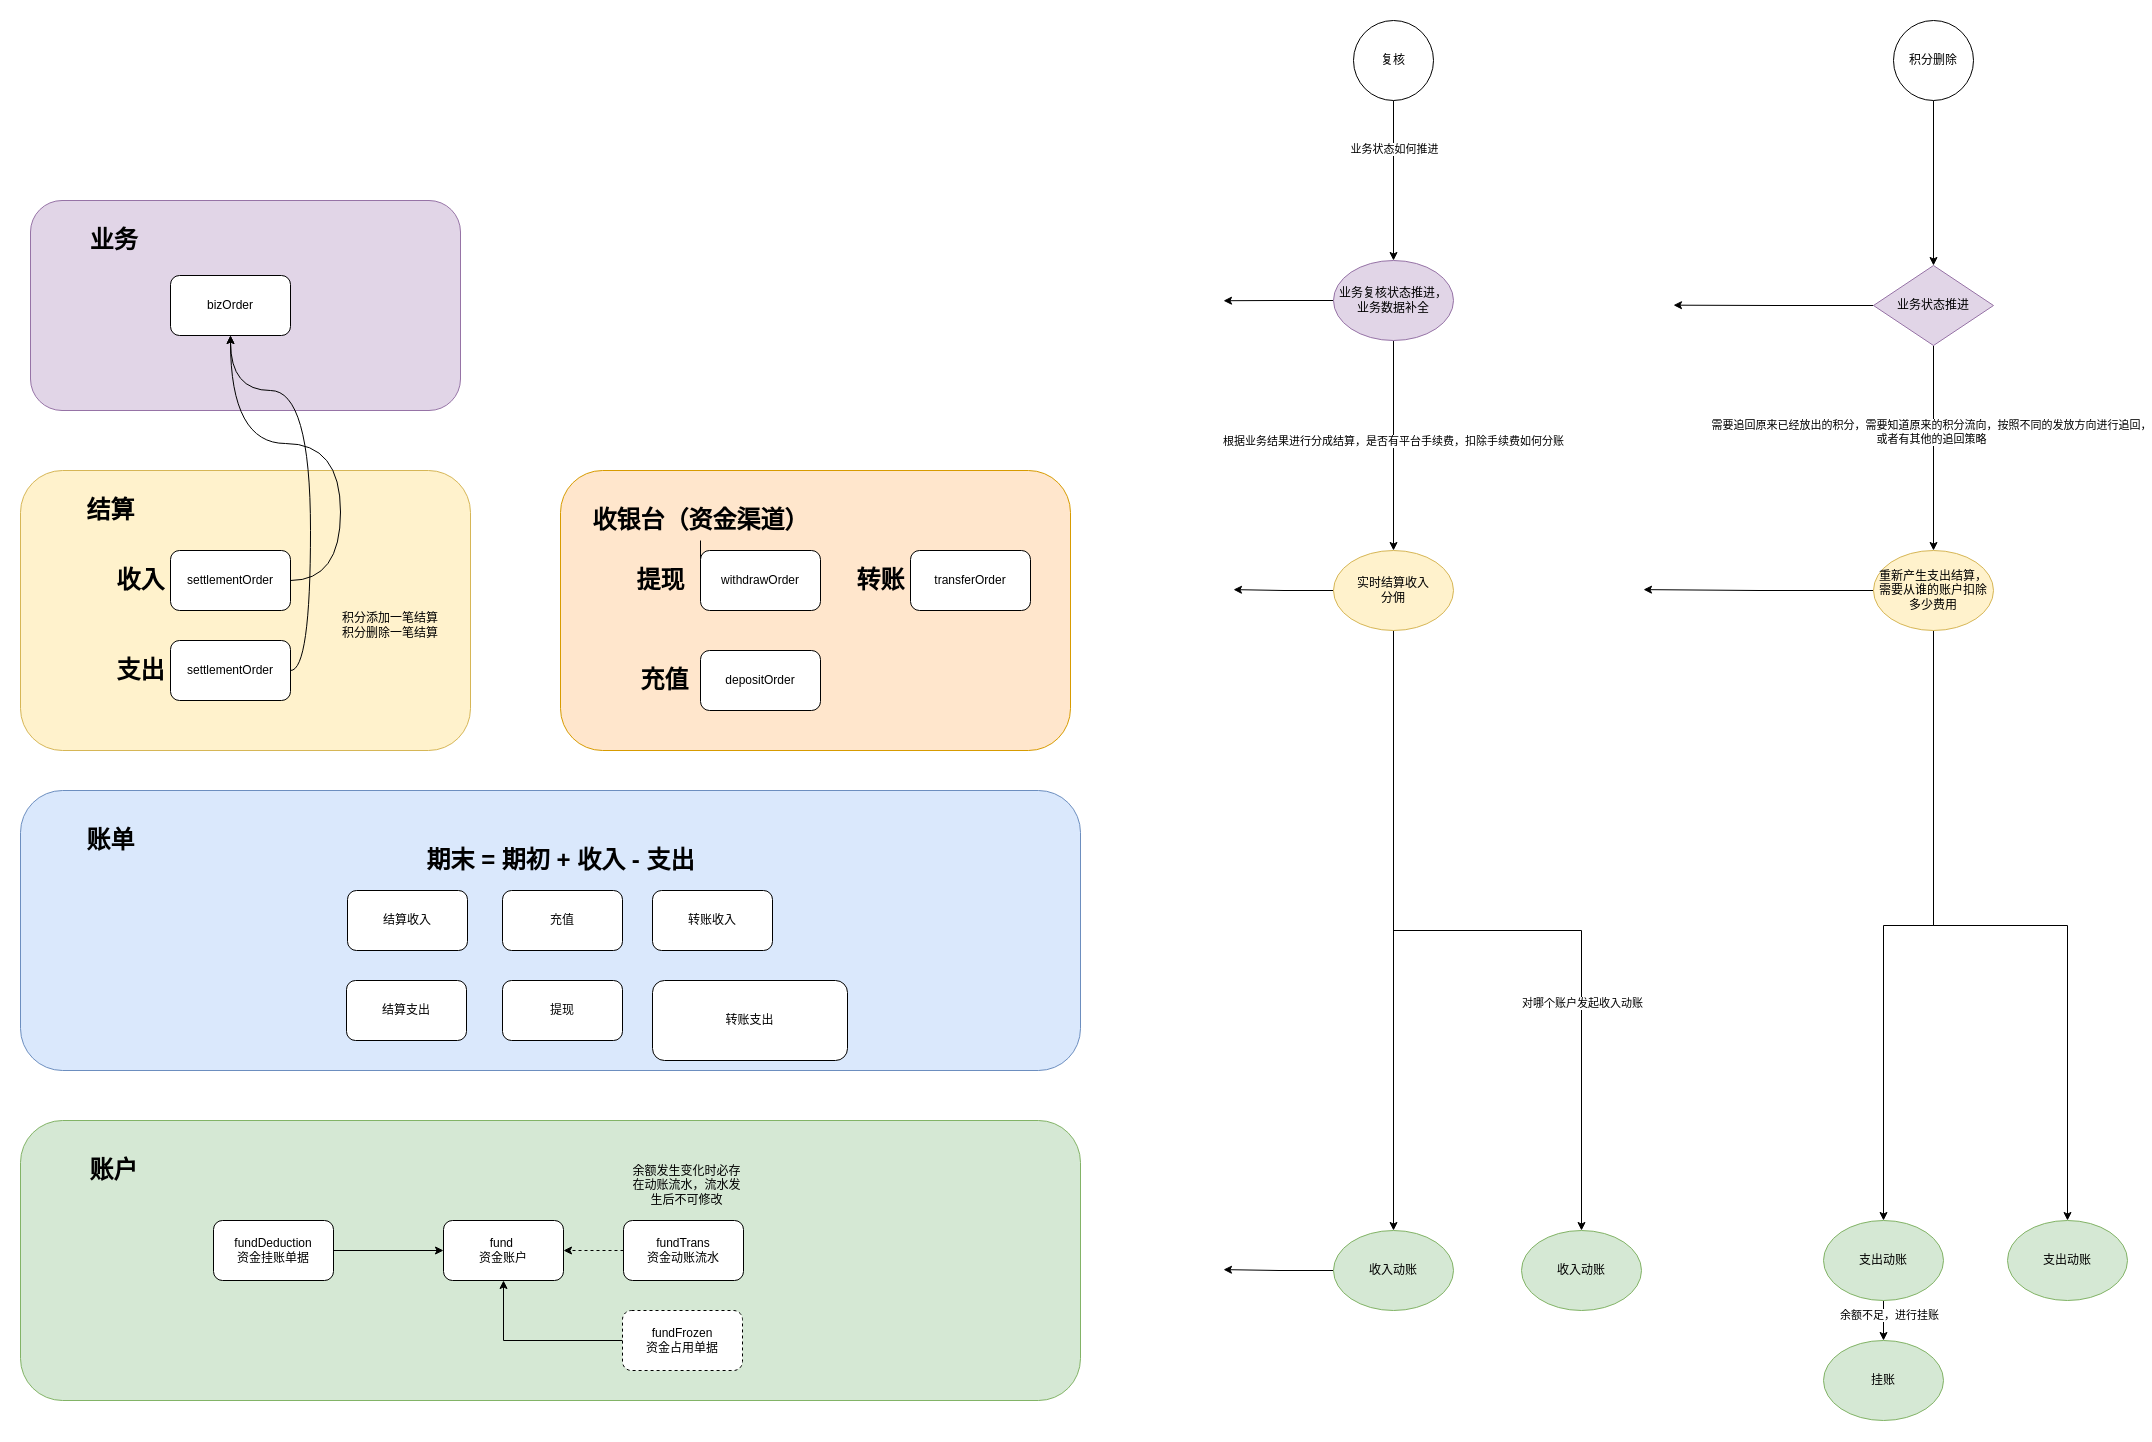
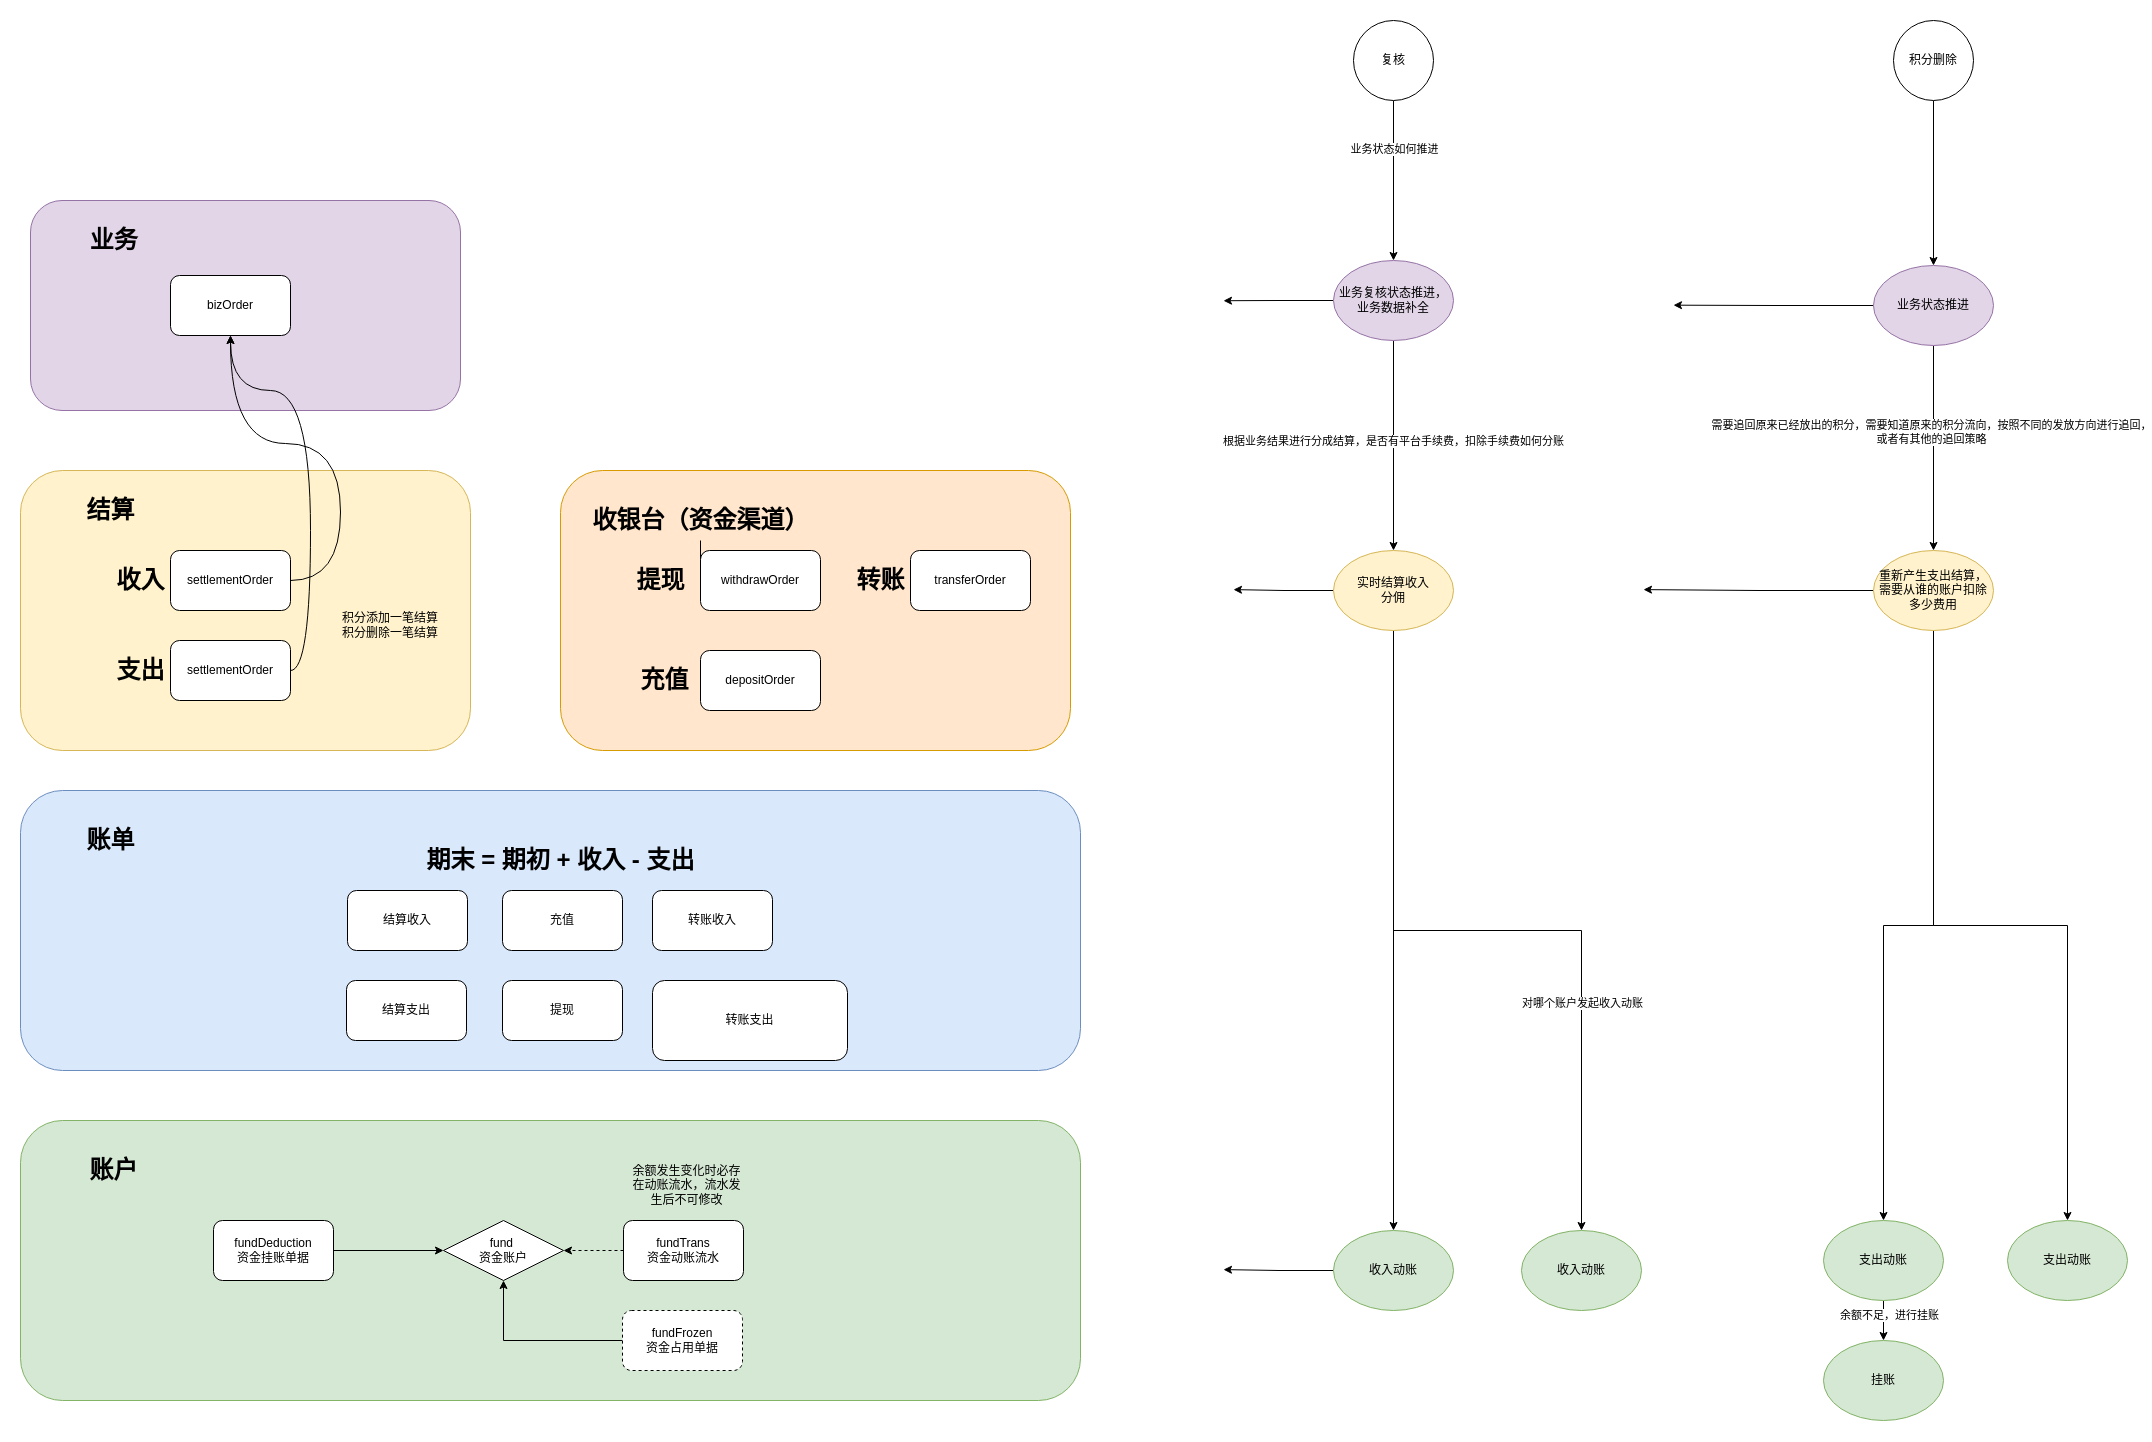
(1934, 306) -> (1934, 306)
(504, 1251) -> (504, 1251)
